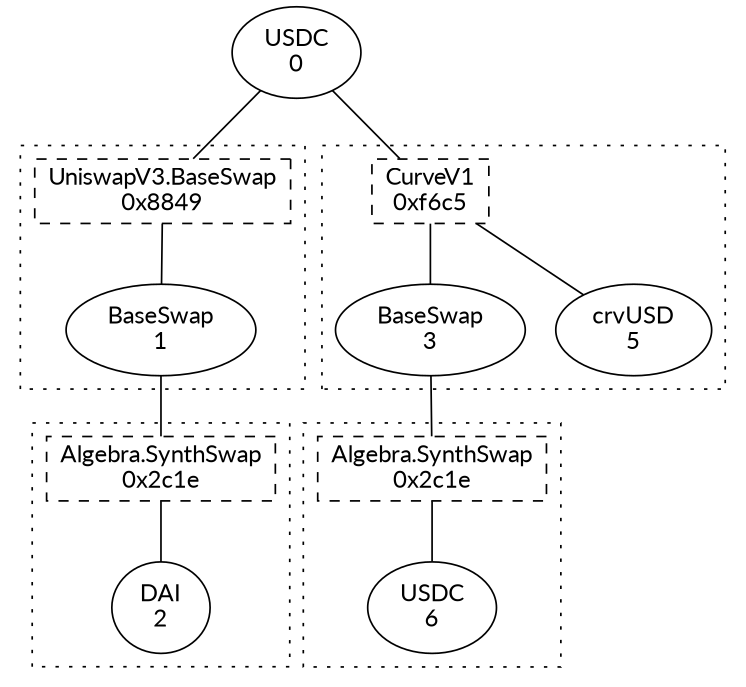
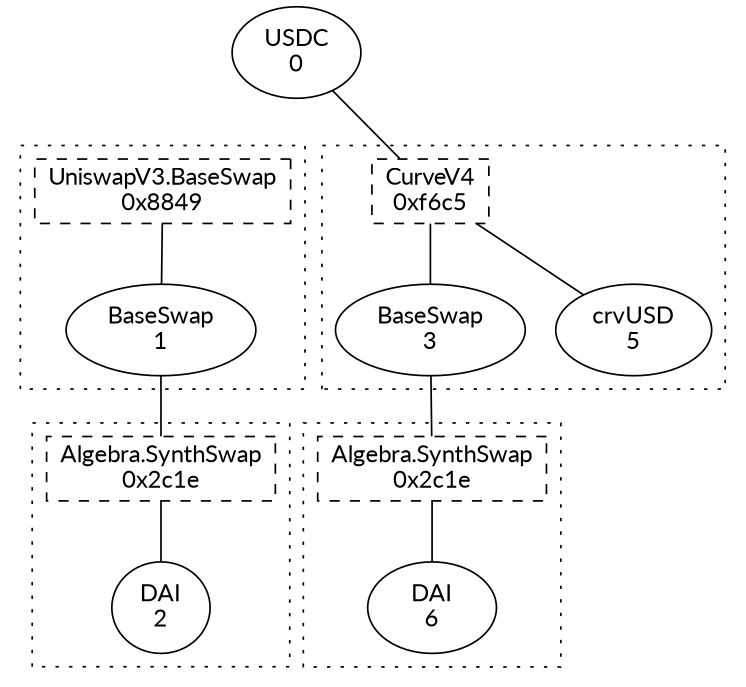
(227, 125) -> none
(430, 191) -> (430, 191)
(432, 608) -> (432, 608)
